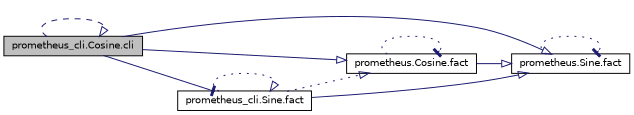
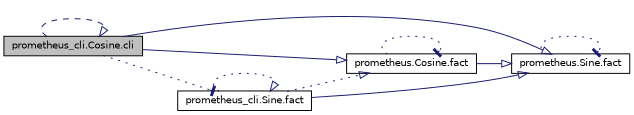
(157, 73) -> (157, 73)
